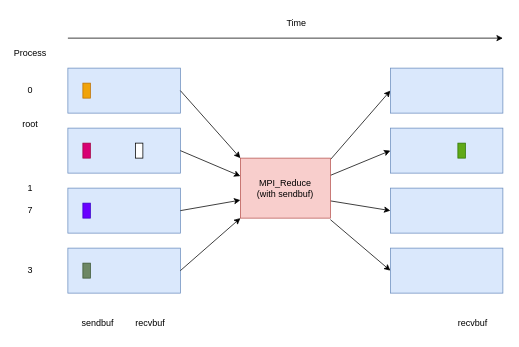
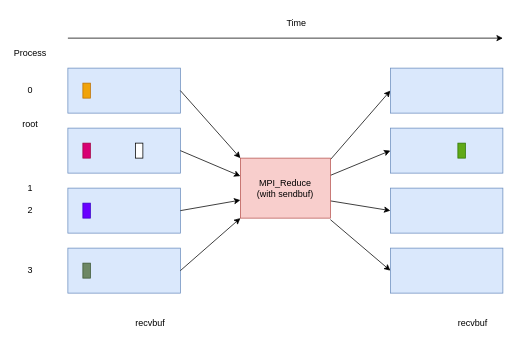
(30, 210) -> (30, 210)
(98, 323) -> none
